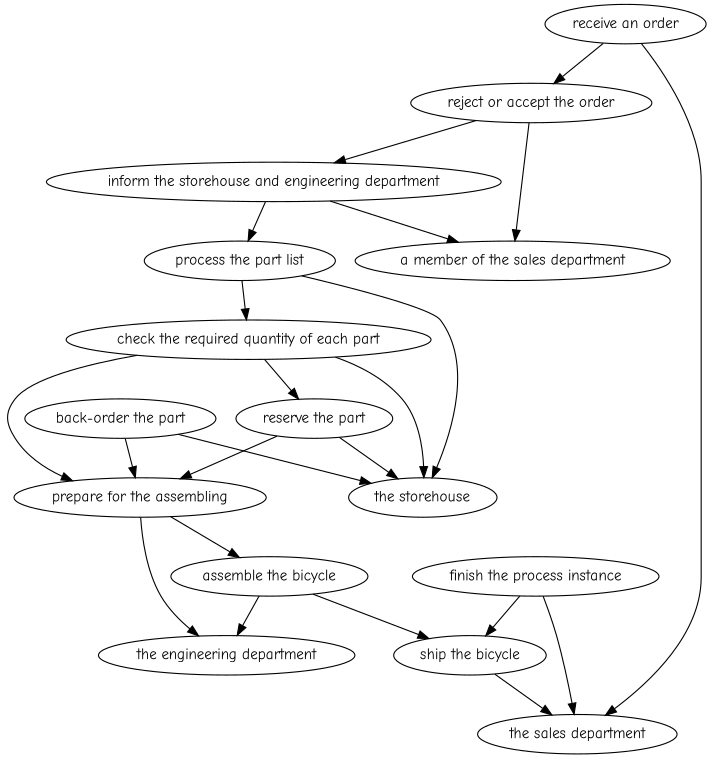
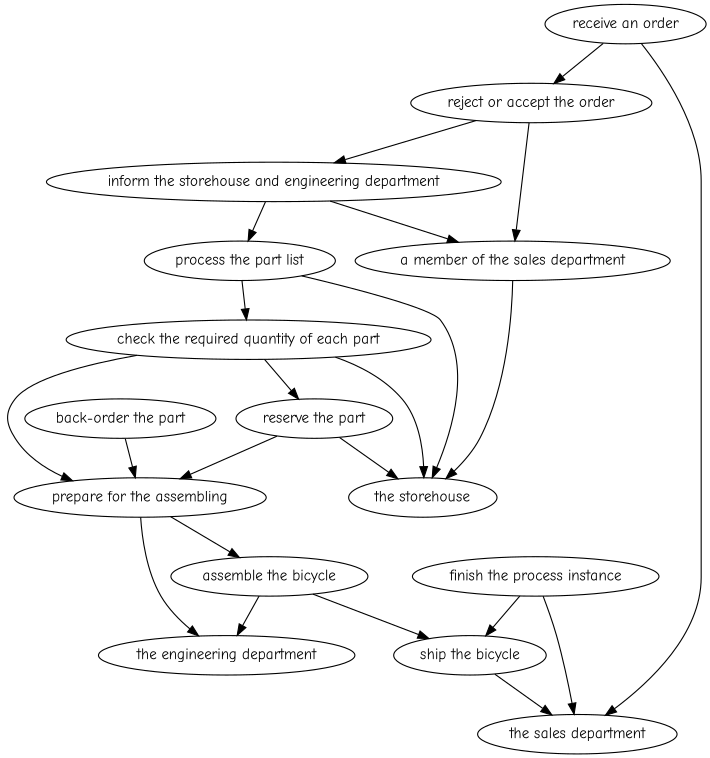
(269, 457) -> (500, 382)
